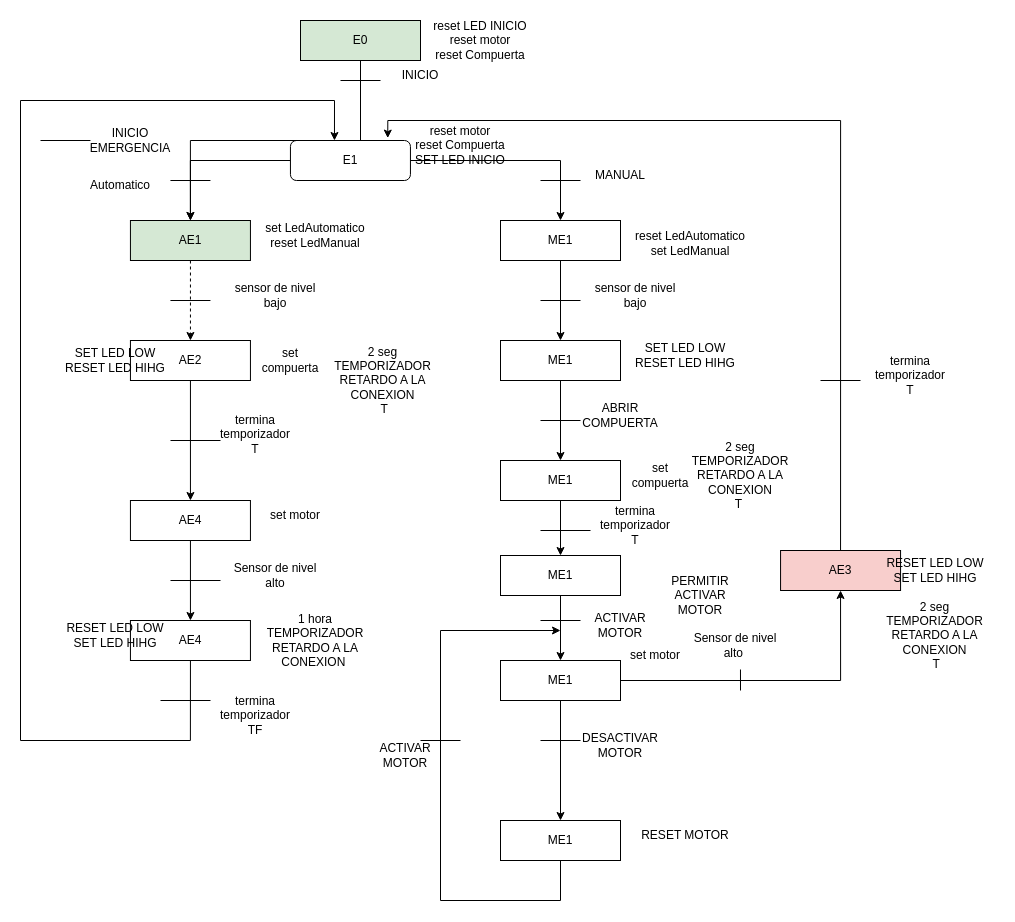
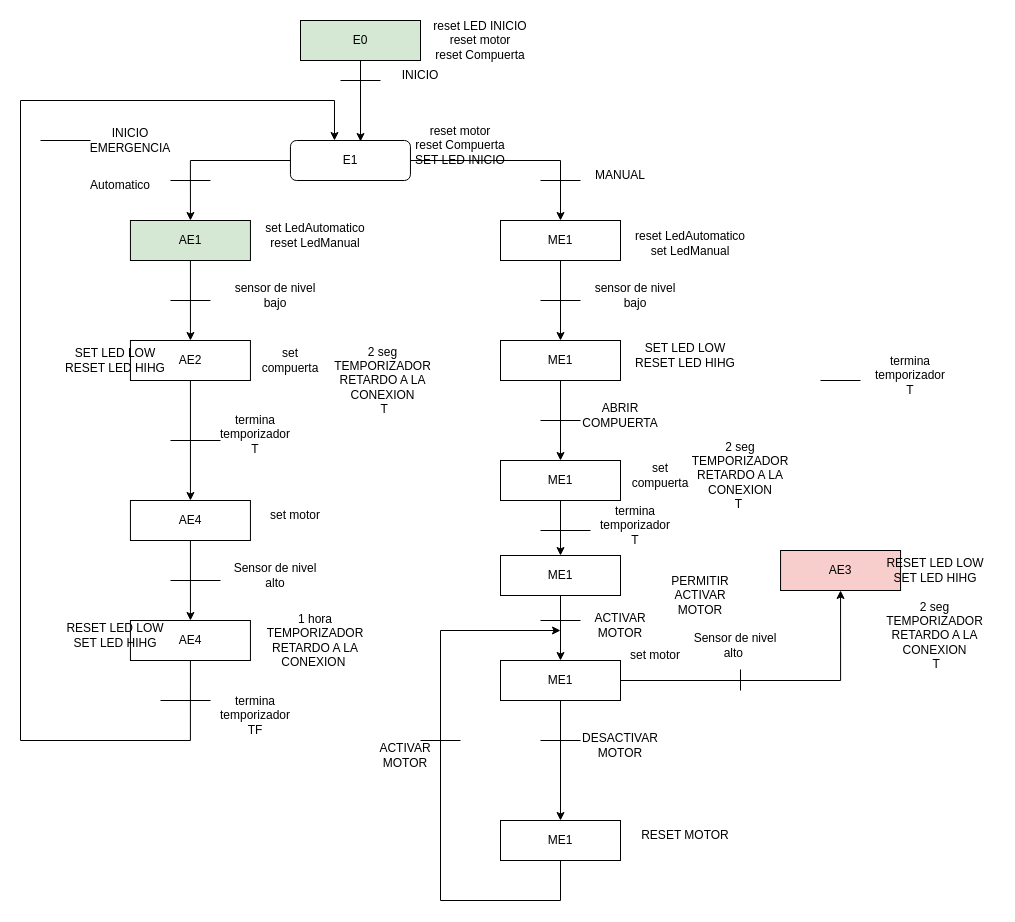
(825, 121) -> none
(234, 141) -> (361, 133)
(190, 297) -> (190, 297)
